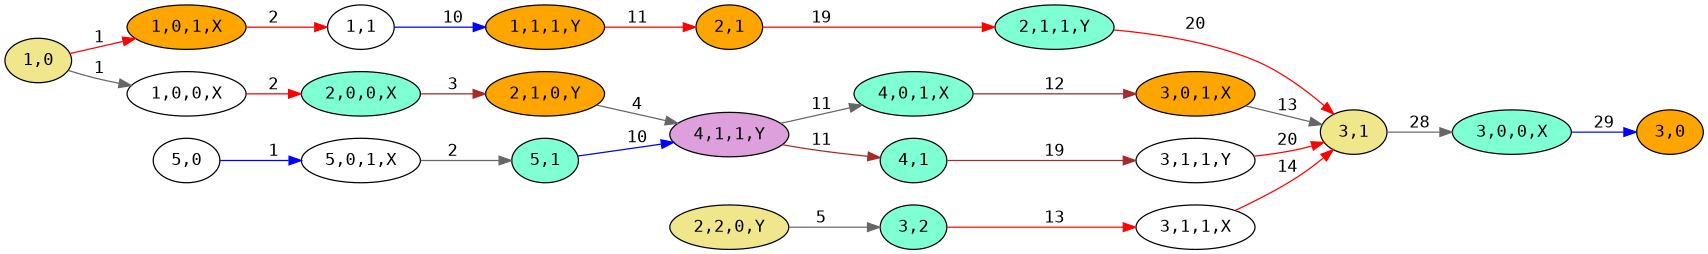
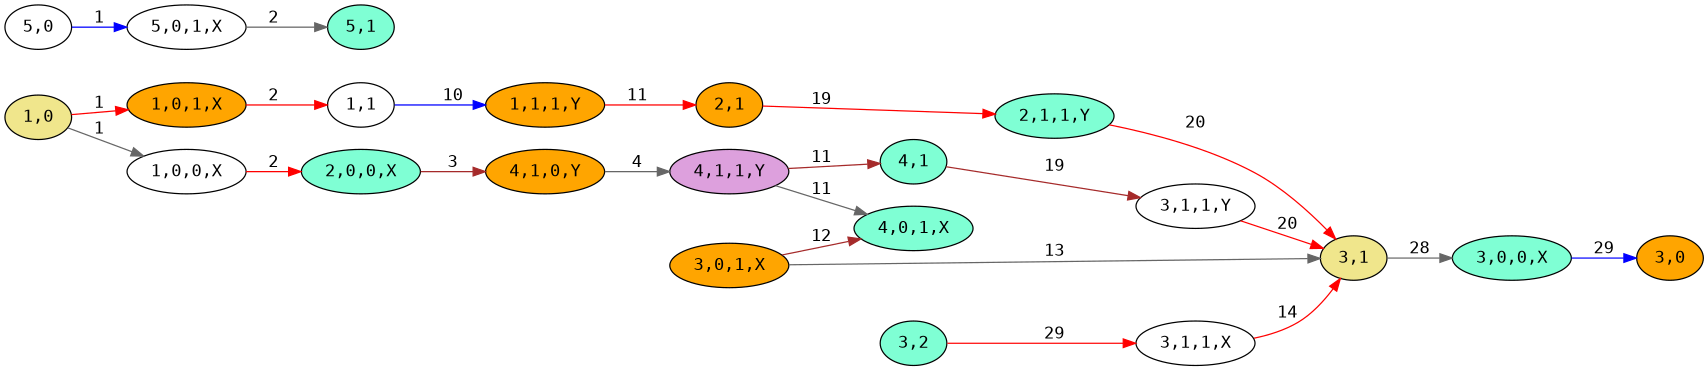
(545, 94) -> (545, 172)
(1048, 94) -> (815, 248)
(620, 150) -> none
(1055, 218) -> (1055, 334)
(729, 227) -> none
